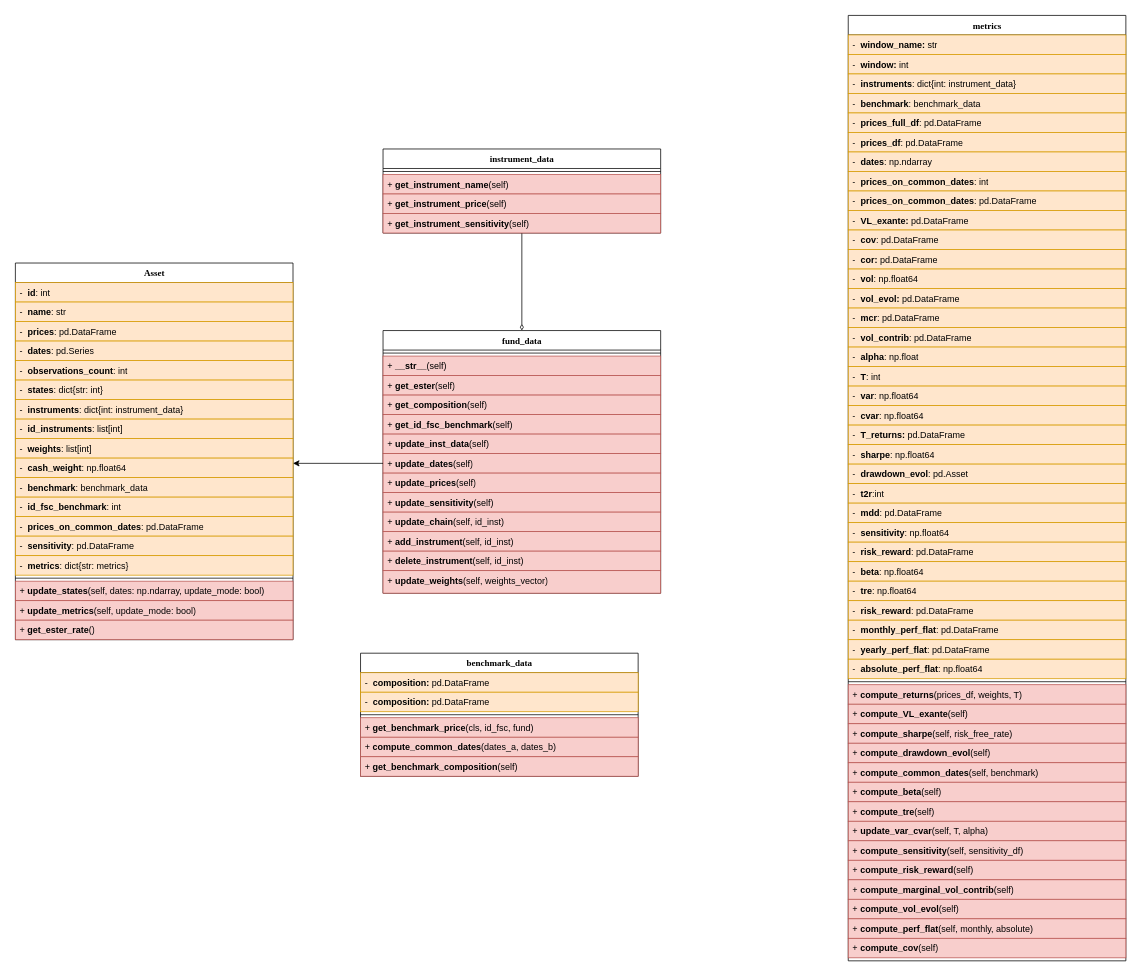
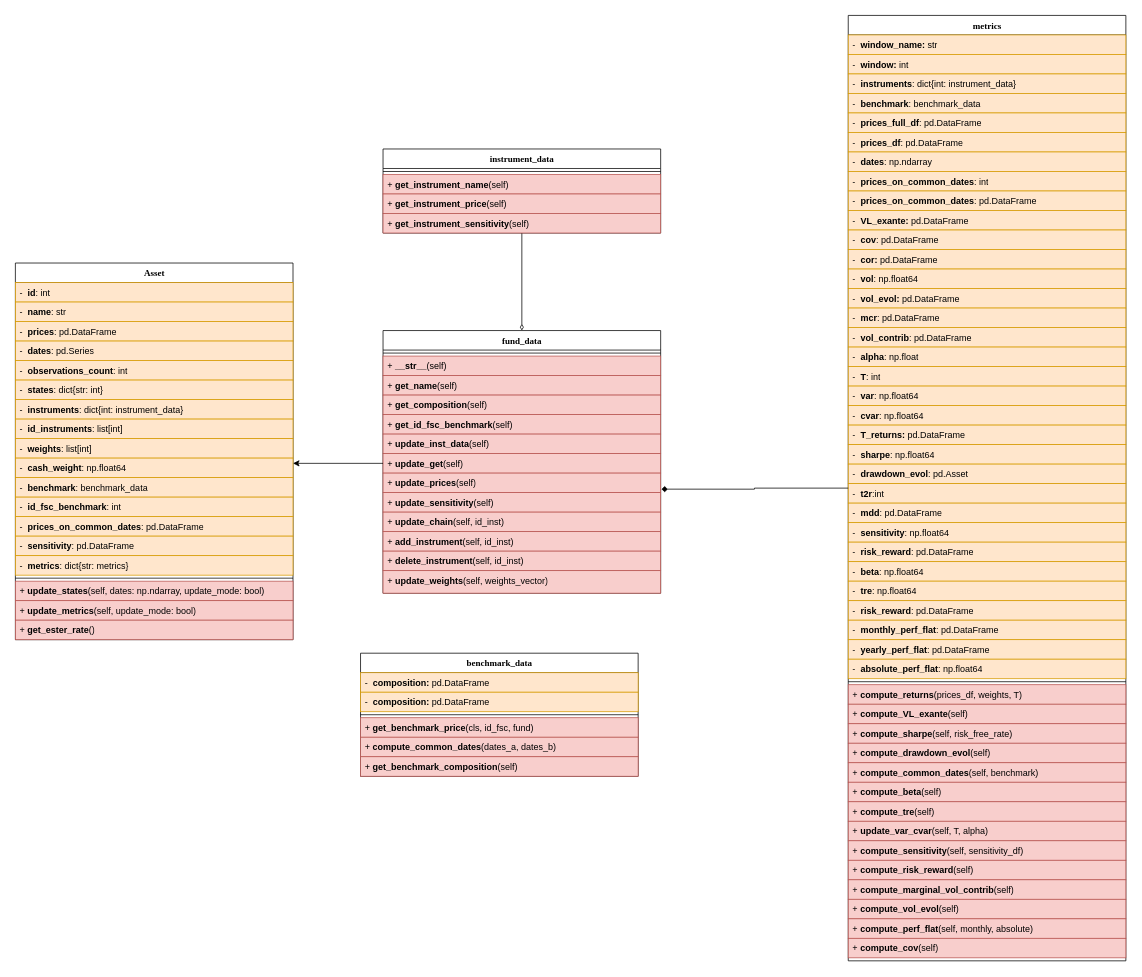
(428, 386) -> (425, 386)
(435, 464) -> (430, 464)
none -> (745, 489)
